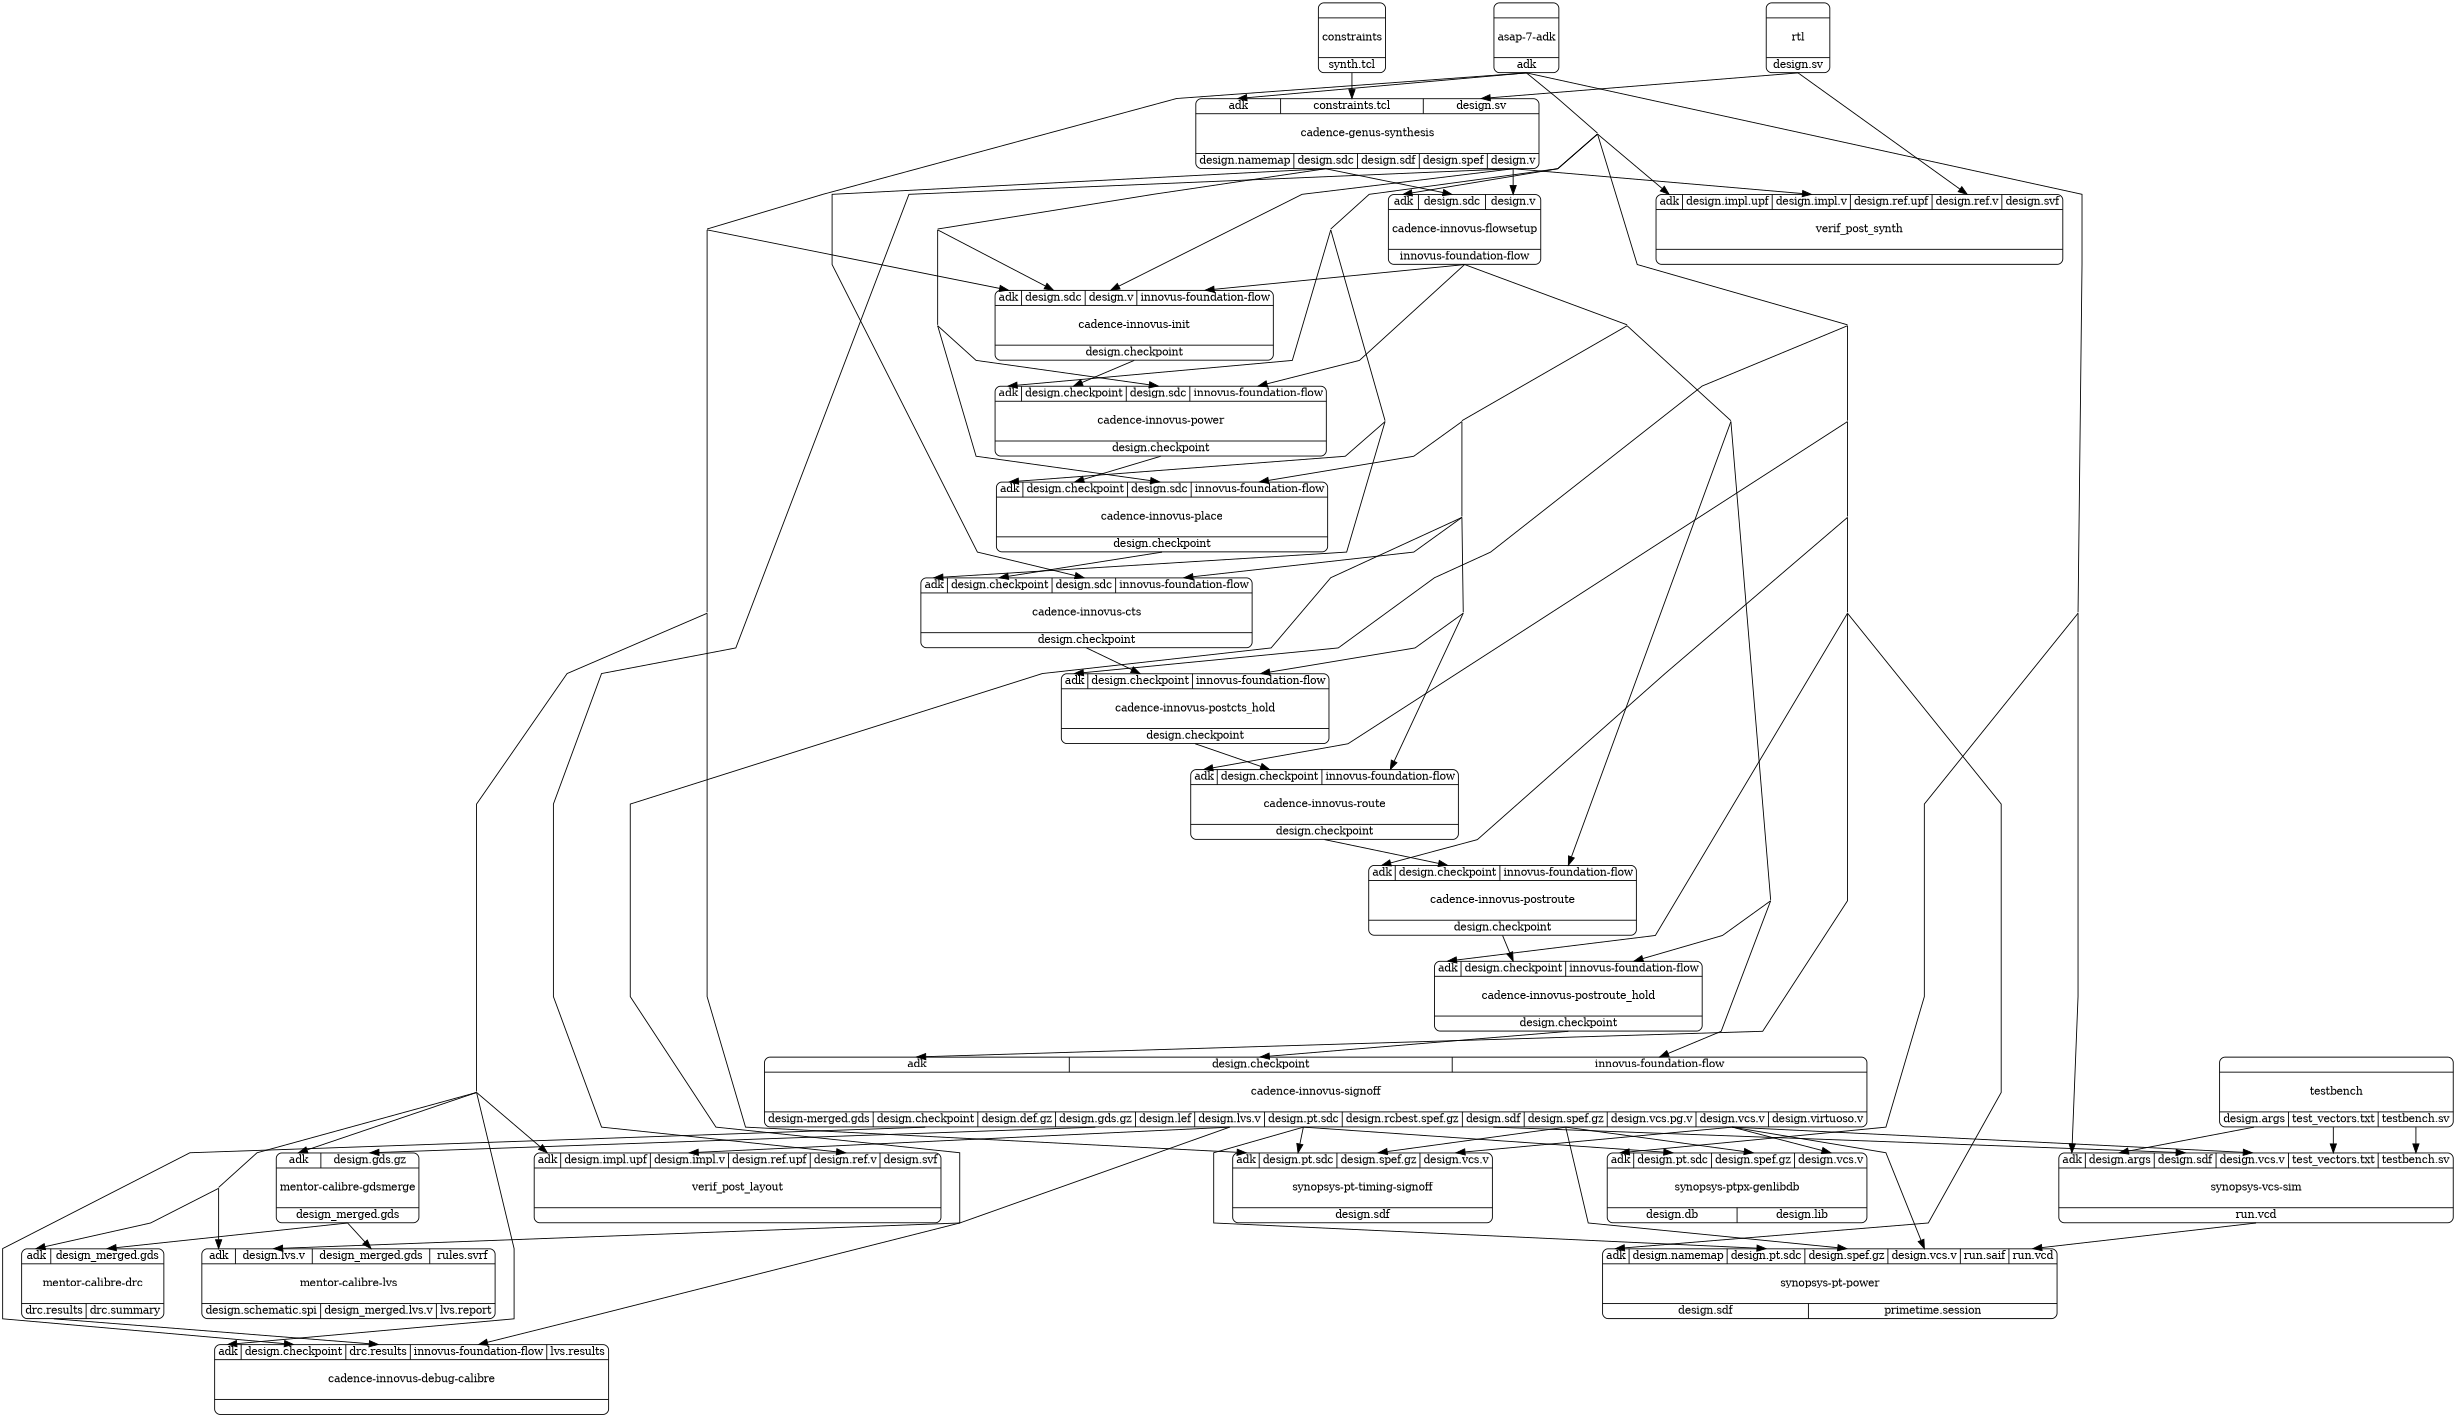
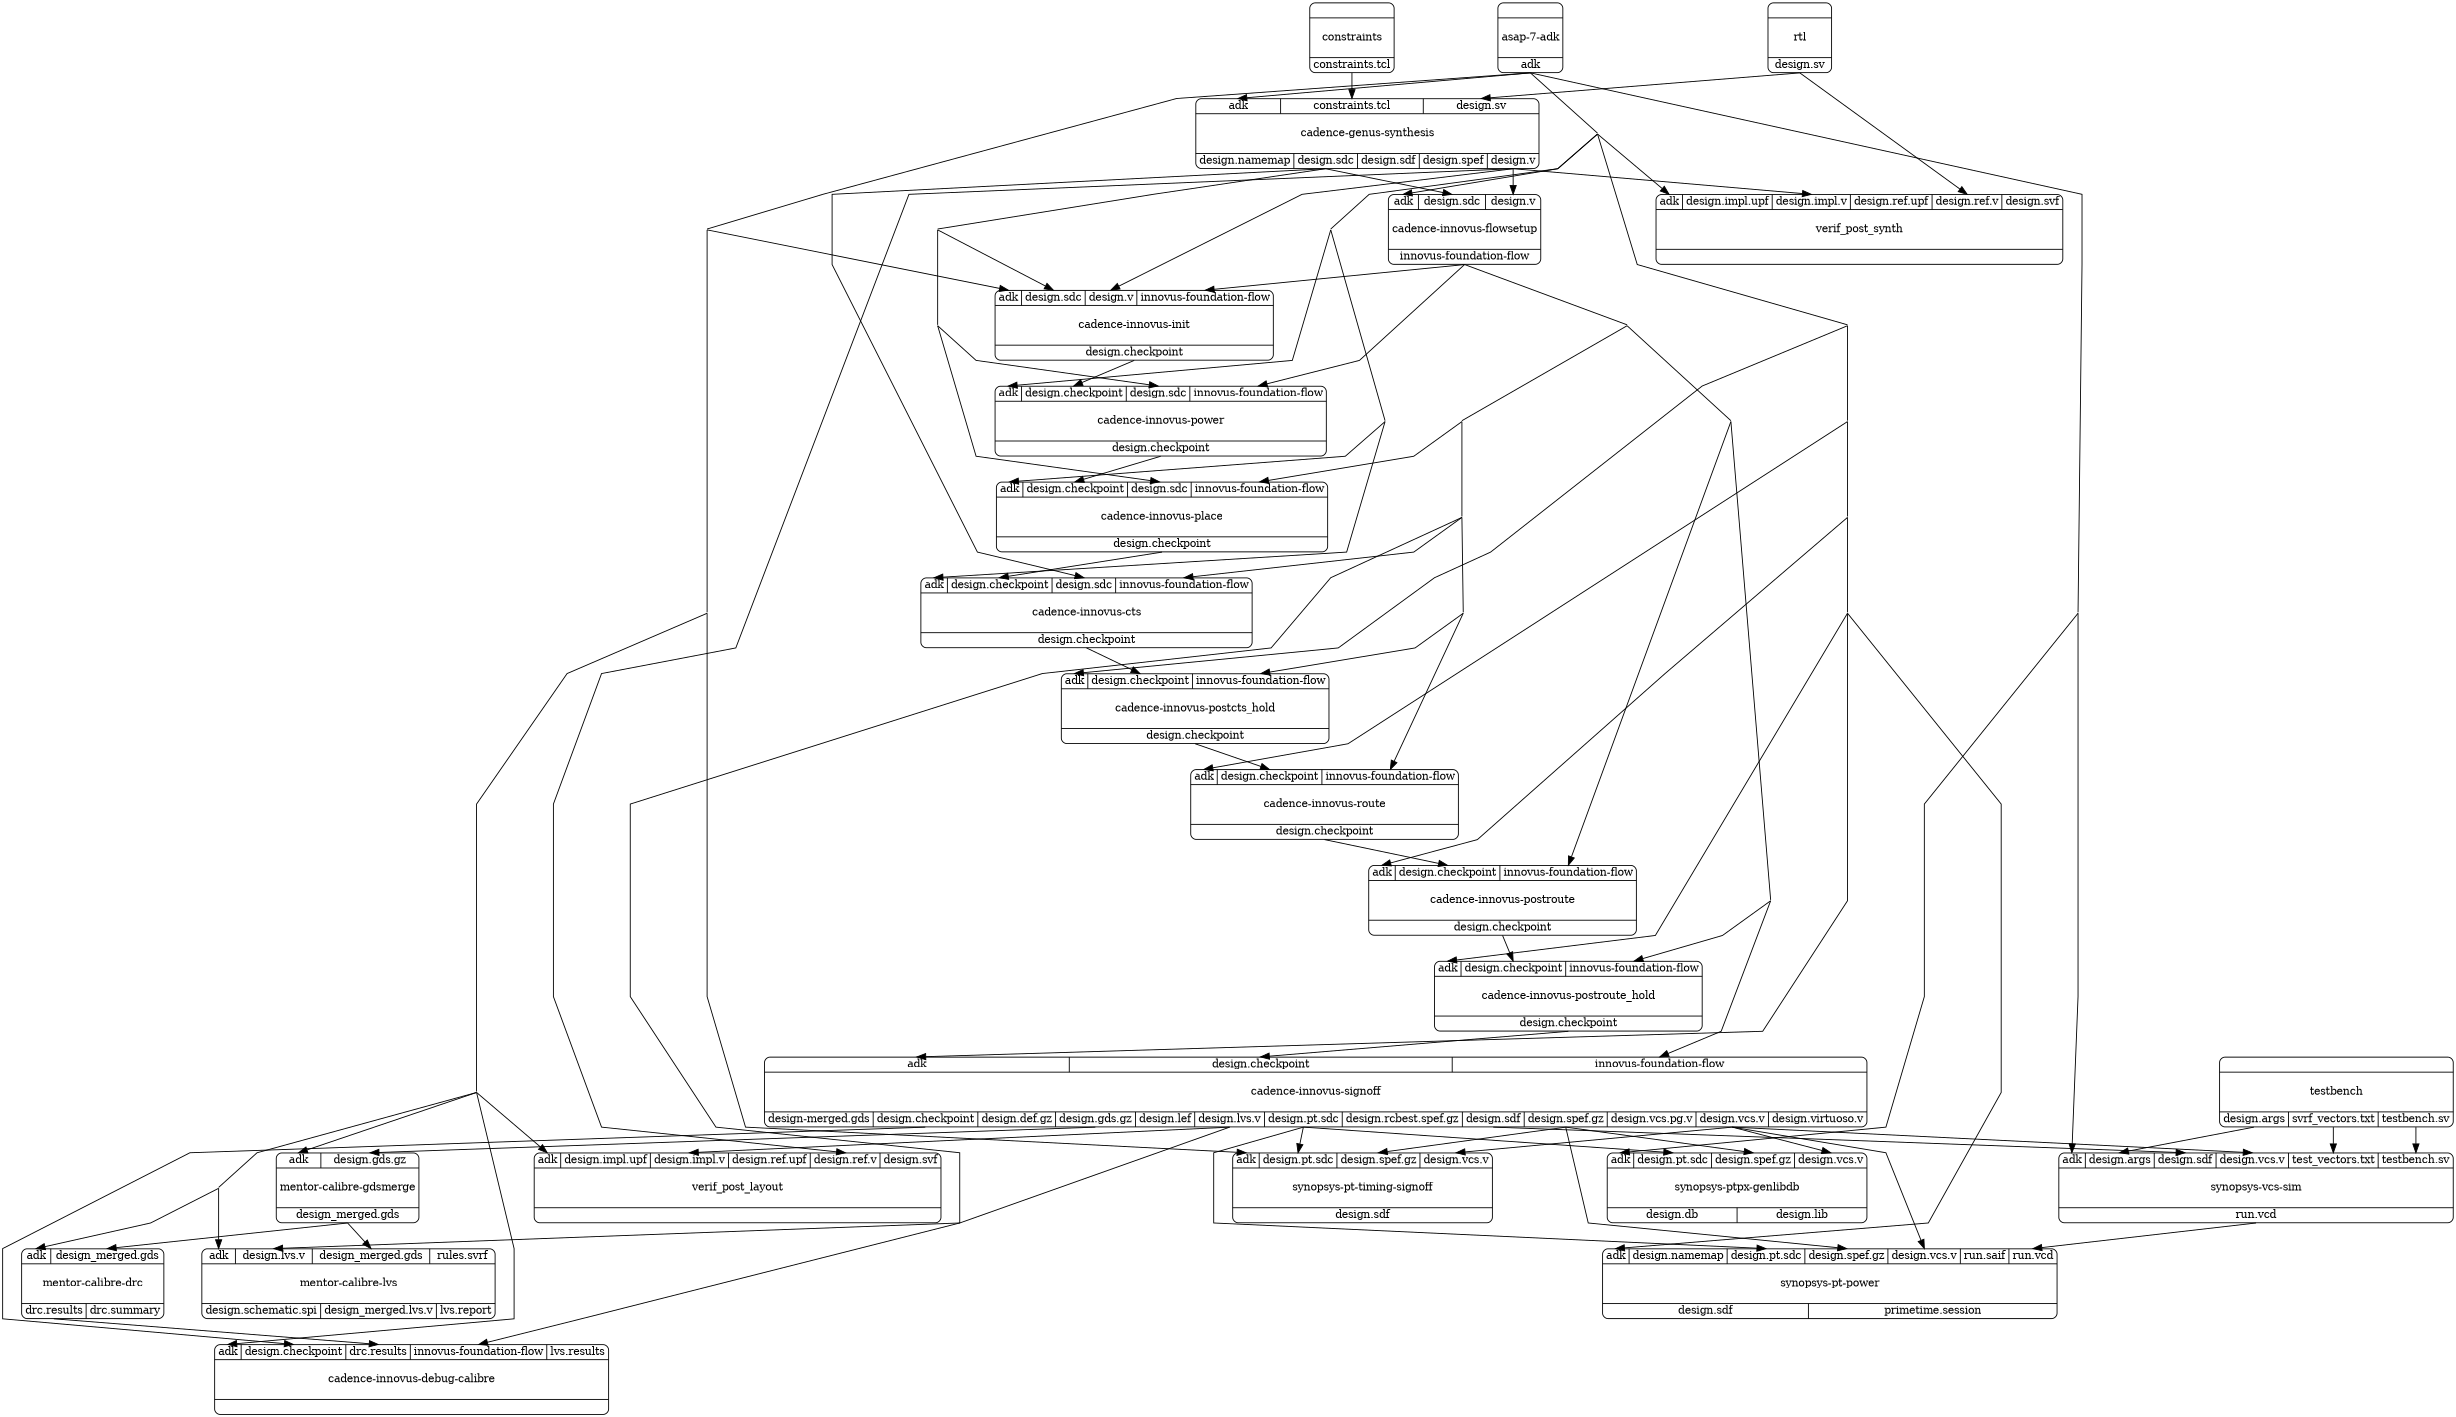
(1352, 65) -> (1352, 65)
(2333, 1119) -> (2333, 1119)
